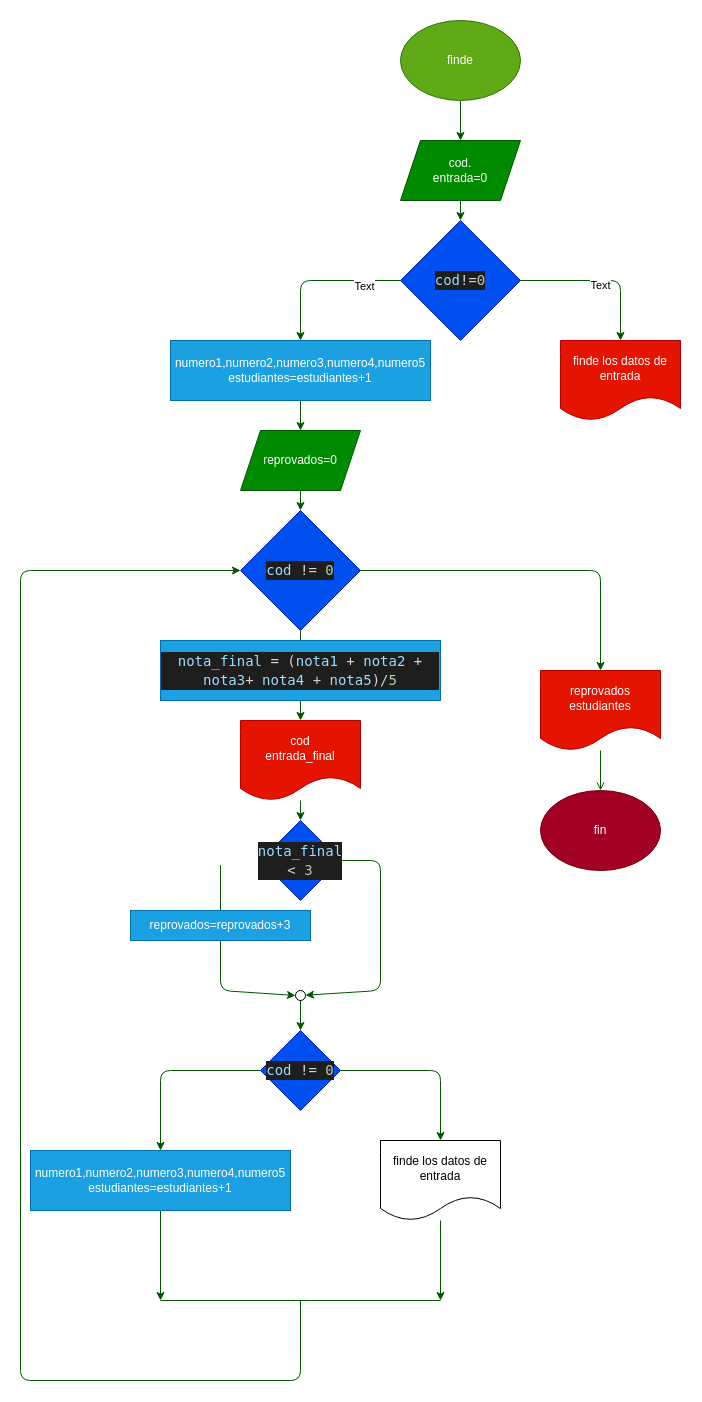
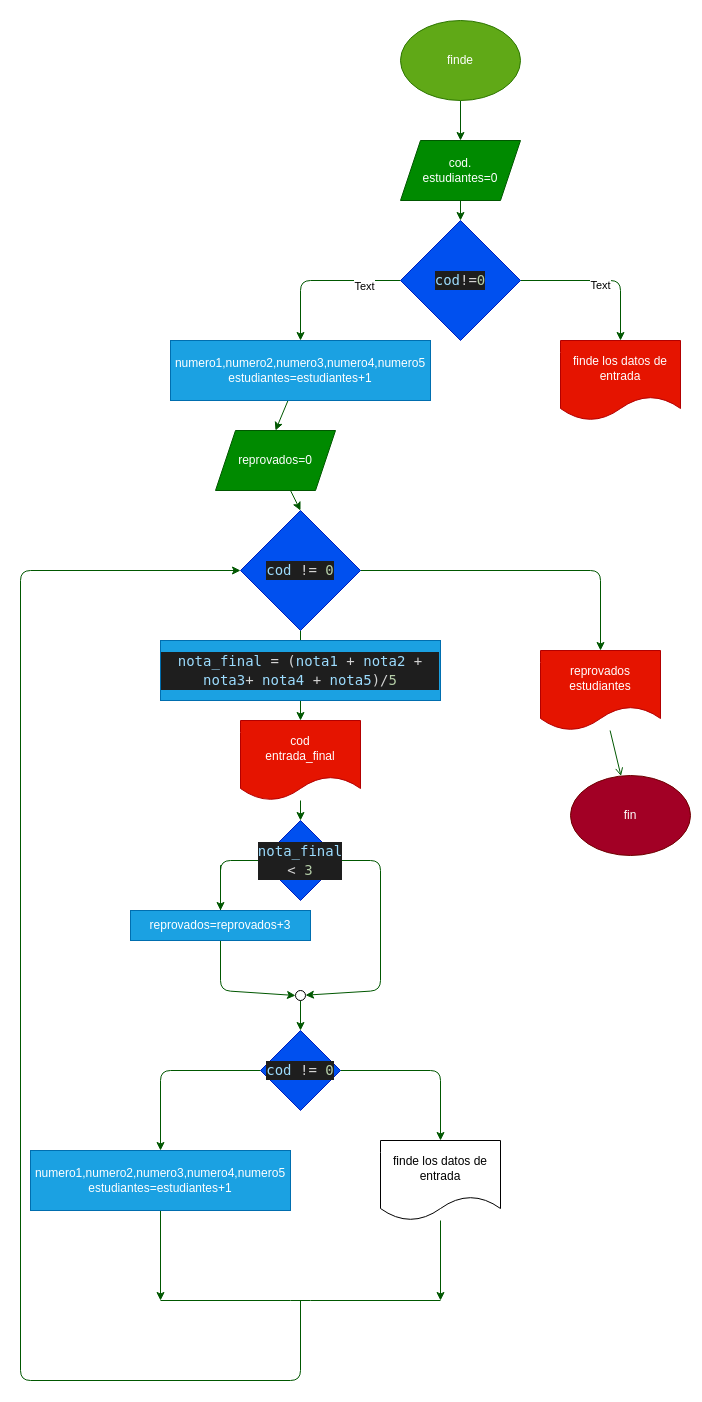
(461, 171) -> (461, 171)
(301, 461) -> (276, 461)
(601, 711) -> (601, 691)
(601, 831) -> (631, 816)
none -> (242, 861)
